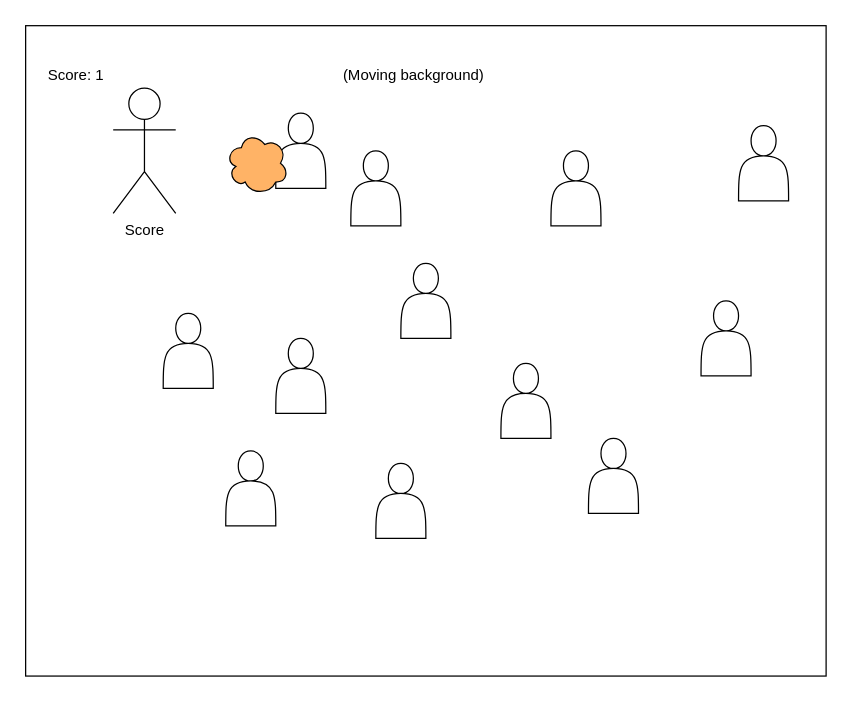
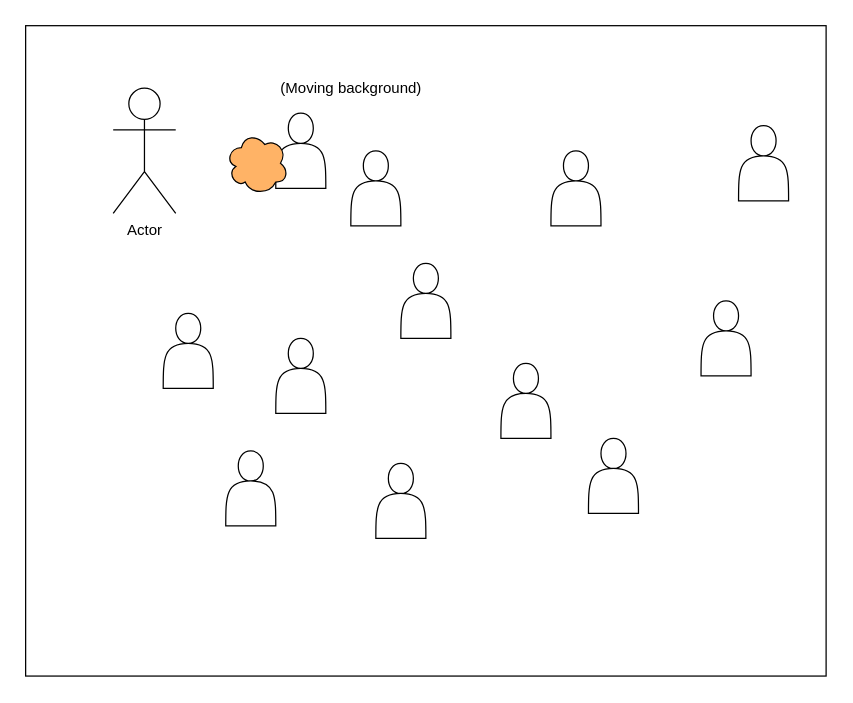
(76, 76) -> none
(413, 76) -> (351, 88)
(145, 231) -> (145, 231)
